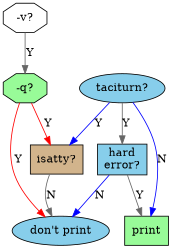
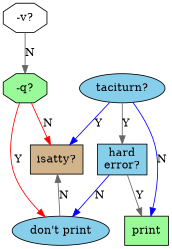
(30, 53) -> (30, 53)
(48, 123) -> (48, 123)
(45, 192) -> (59, 199)
